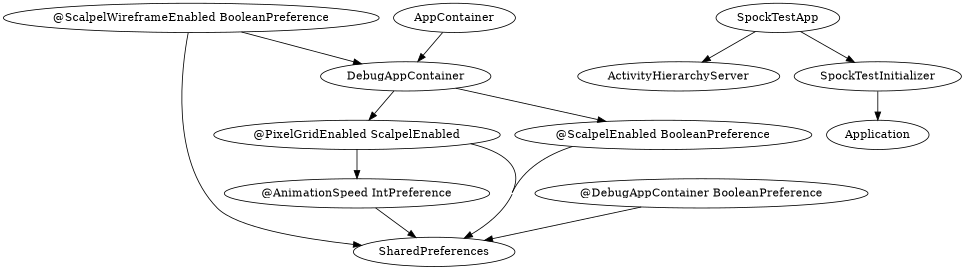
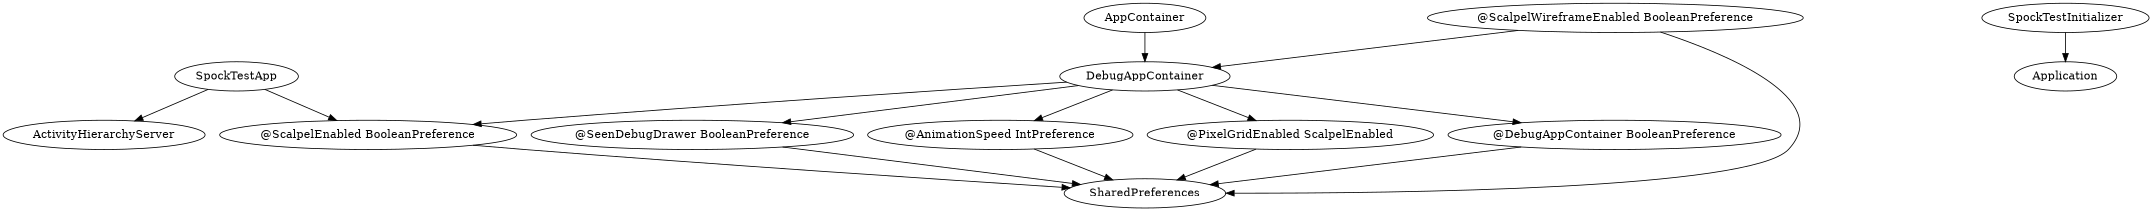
(824, 45) -> (297, 103)
none -> (1363, 104)
none -> (692, 135)
(357, 160) -> (1077, 104)
